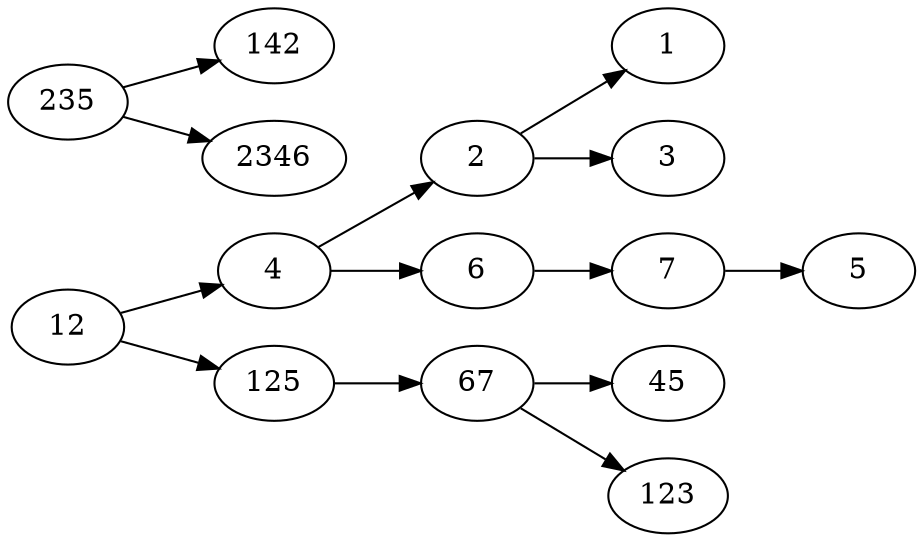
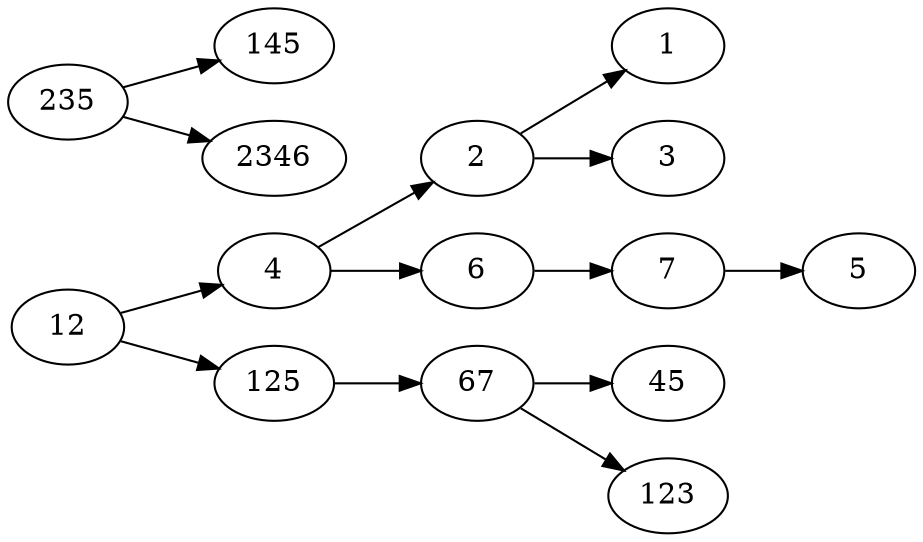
(274, 46) -> (274, 46)
